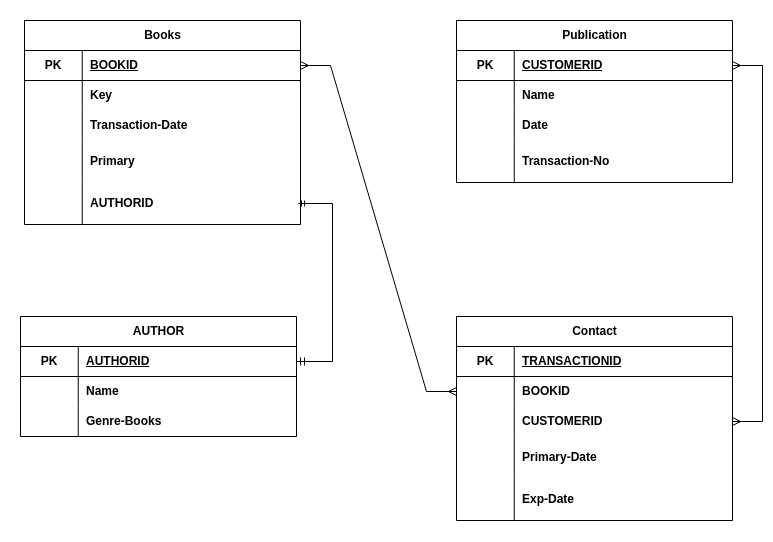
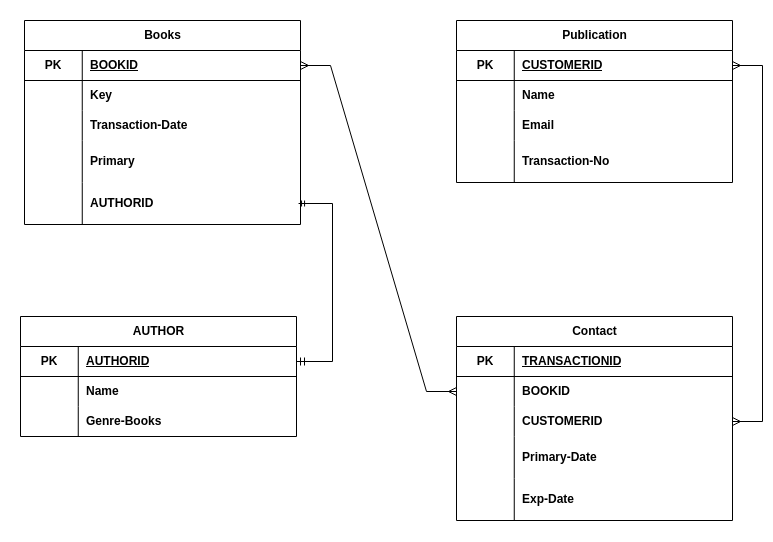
(536, 126) -> (536, 126)
